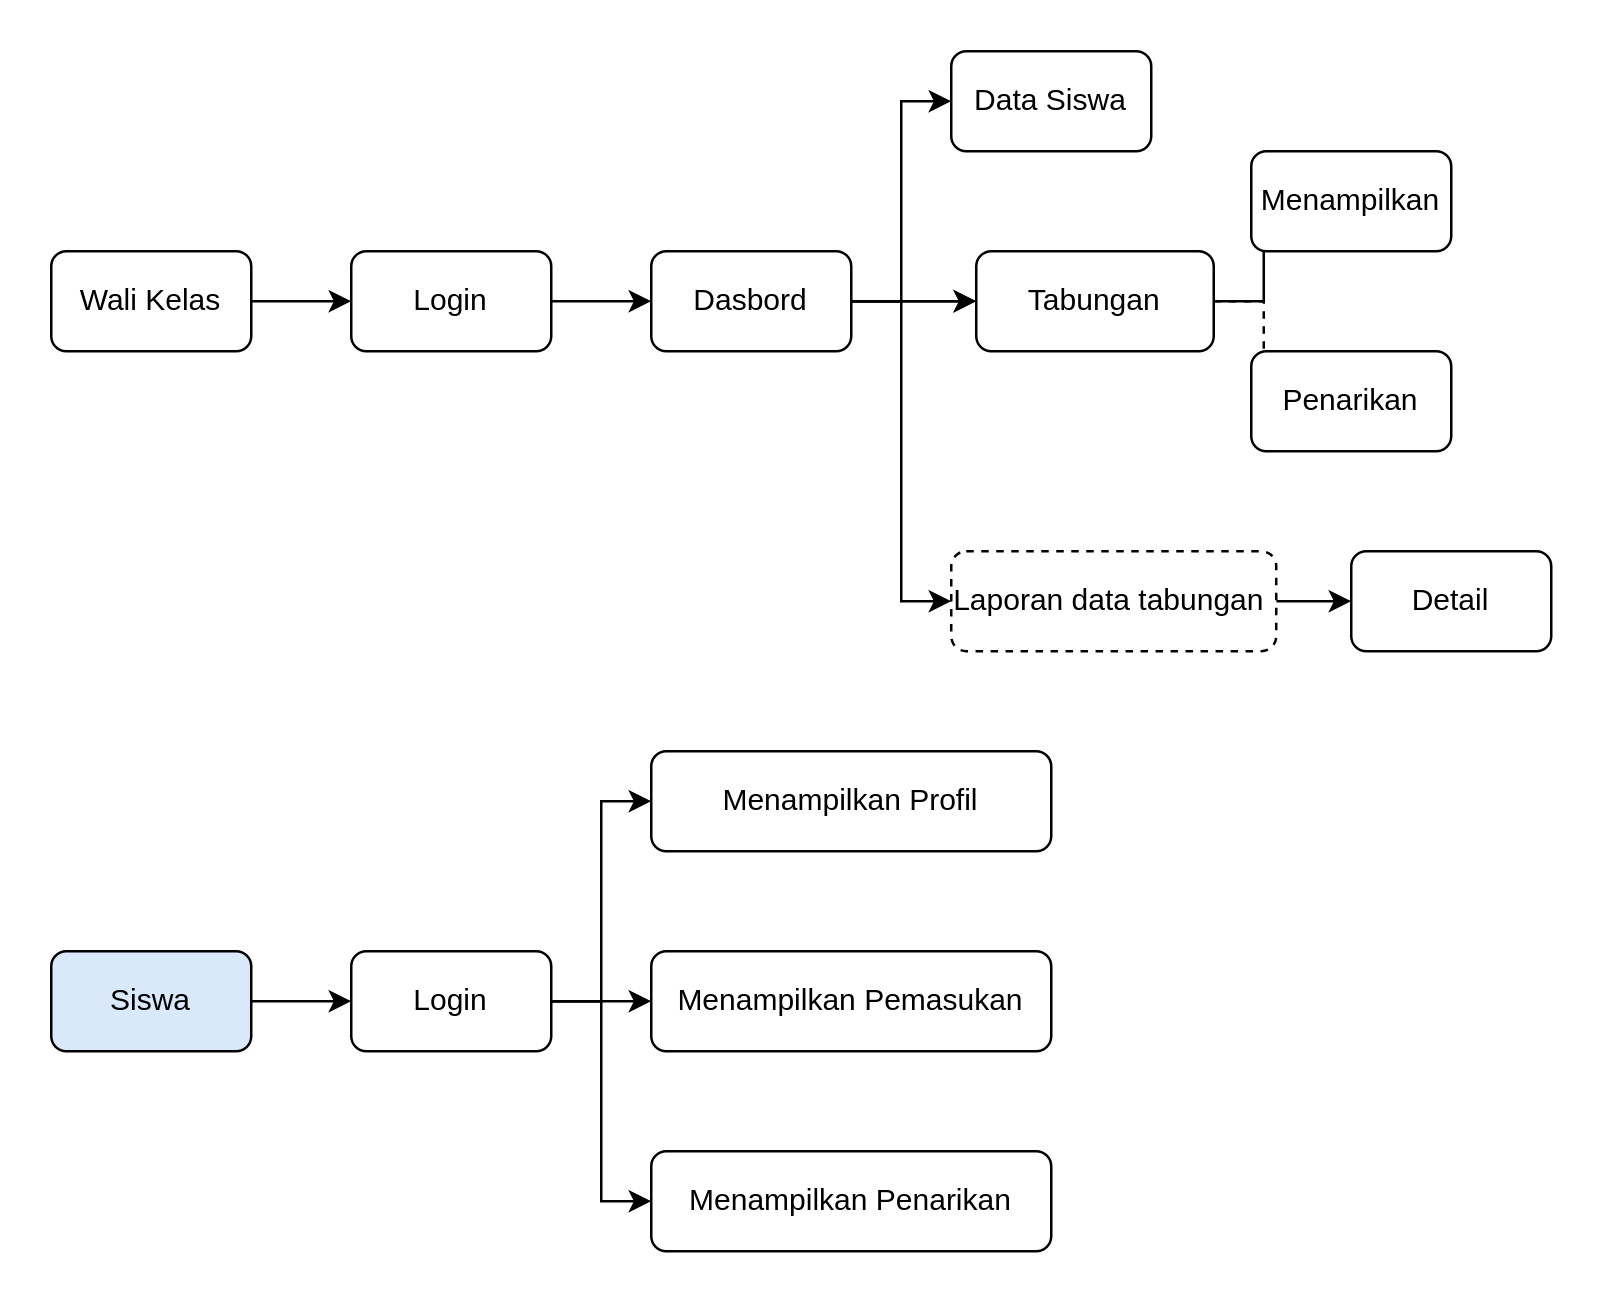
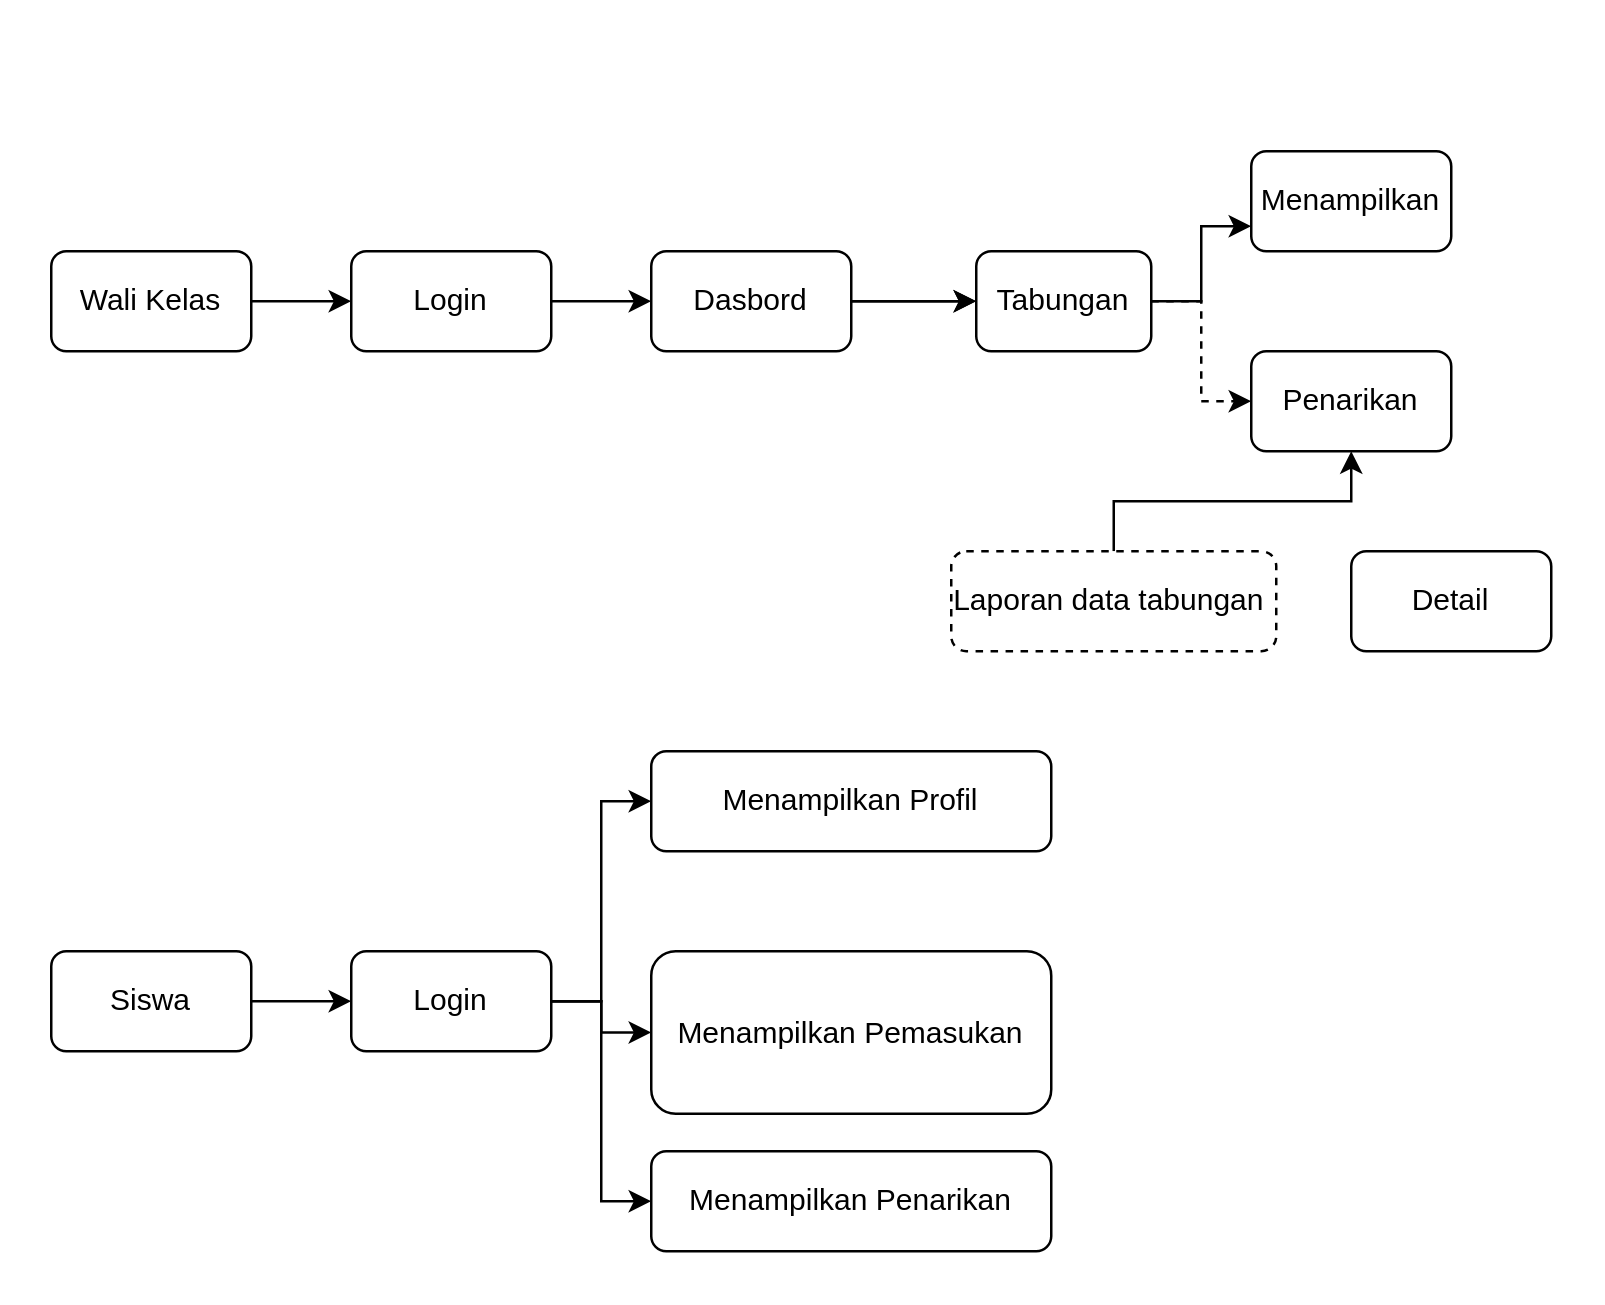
(1051, 101) -> none
(901, 182) -> none
(1095, 301) -> (1064, 301)
(901, 470) -> none
(1322, 601) -> (1224, 501)
(151, 1001) -> (151, 1001)
(851, 1001) -> (851, 1033)
